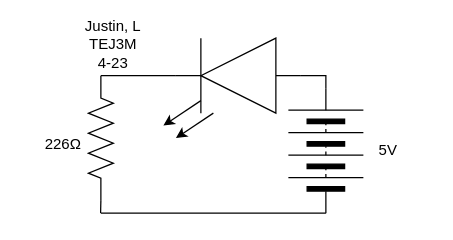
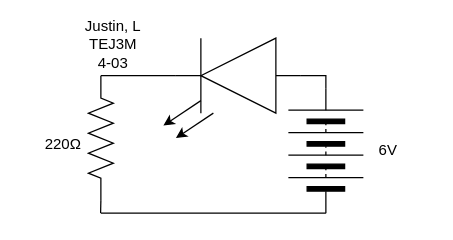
(113, 44) -> (113, 44)
(63, 144) -> (63, 144)
(388, 151) -> (388, 151)
